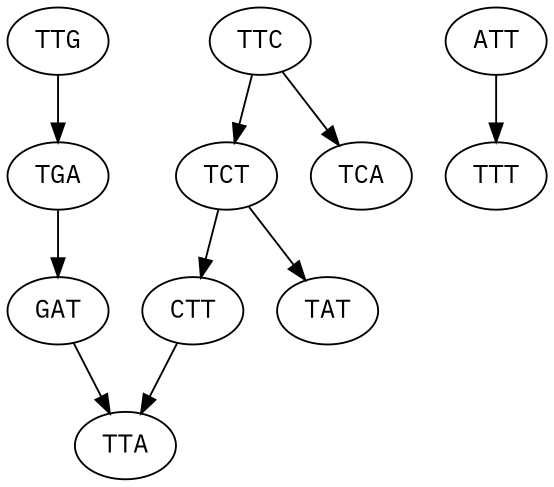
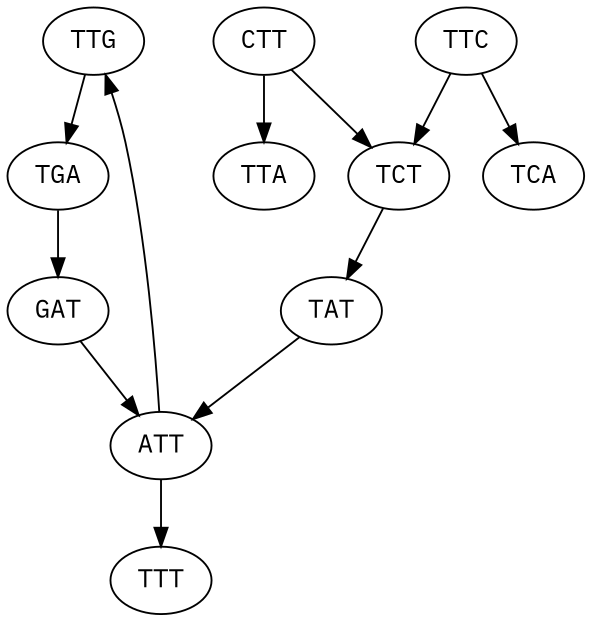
(212, 234) -> (324, 102)
none -> (144, 251)
(87, 370) -> (104, 371)
none -> (254, 372)
